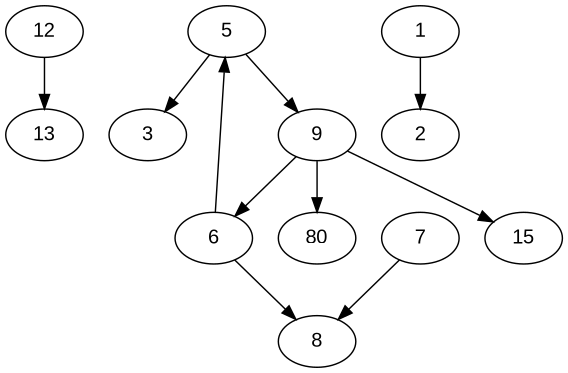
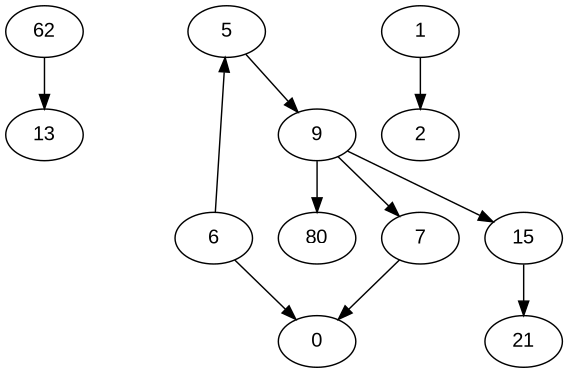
(44, 32) -> (44, 32)
(148, 135) -> none
(271, 181) -> (363, 181)
(317, 341) -> (317, 341)
none -> (524, 341)
